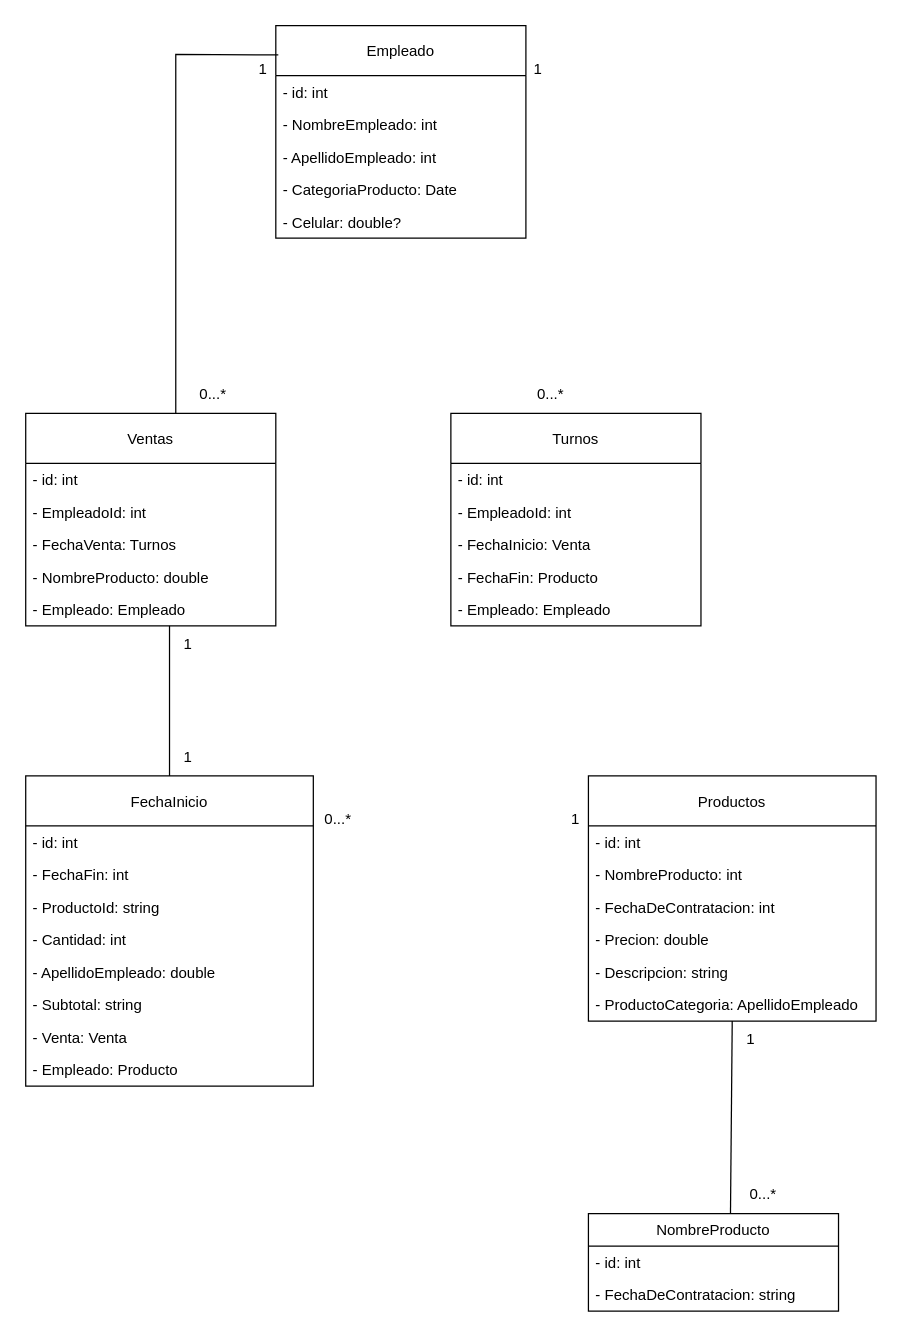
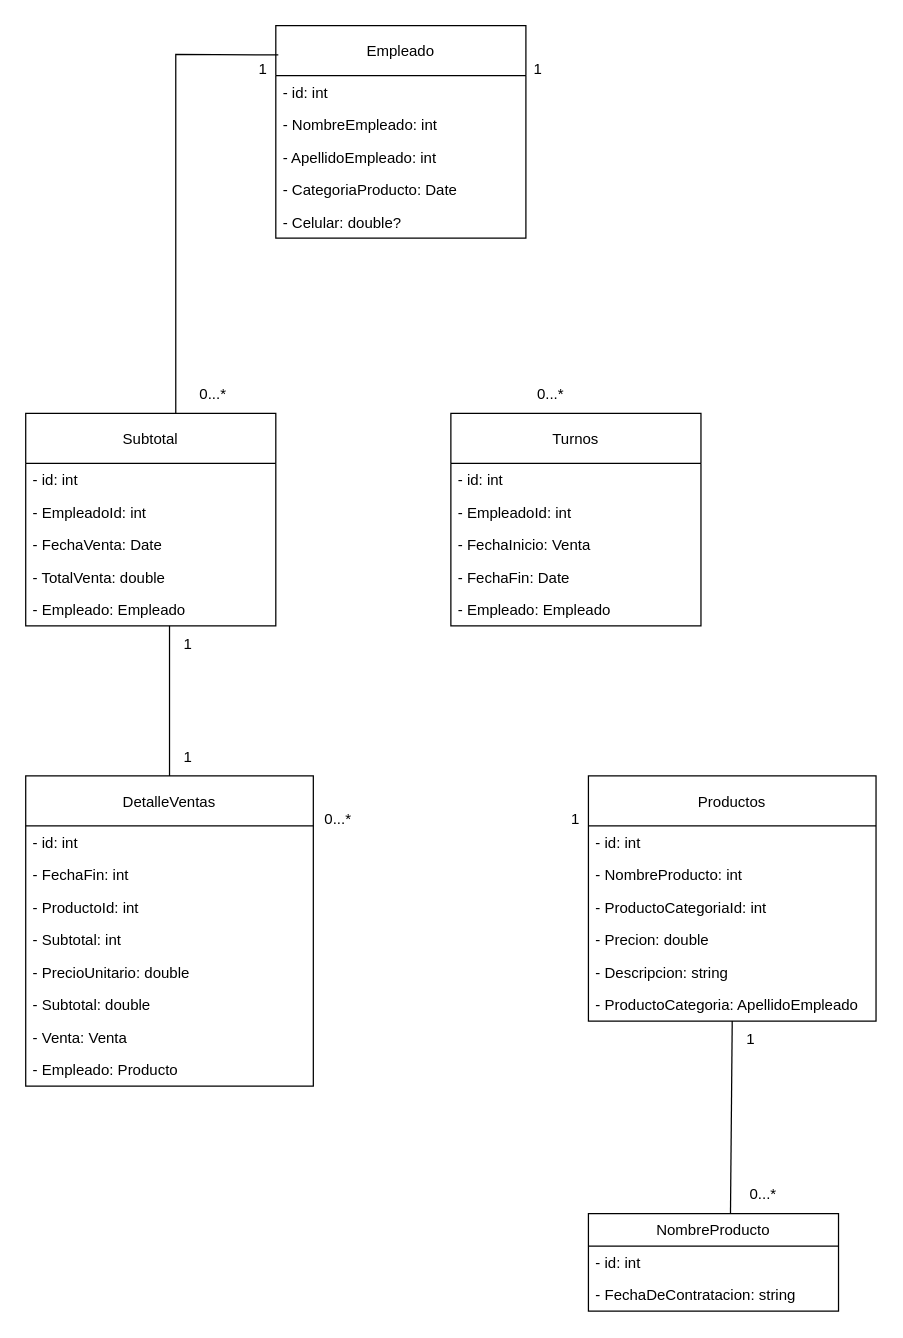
(150, 439) -> (150, 439)
(111, 545) -> (102, 545)
(126, 578) -> (107, 578)
(534, 578) -> (517, 578)
(169, 801) -> (169, 801)
(109, 908) -> (96, 908)
(694, 908) -> (694, 908)
(86, 940) -> (86, 940)
(126, 973) -> (120, 973)
(98, 1005) -> (98, 1005)
